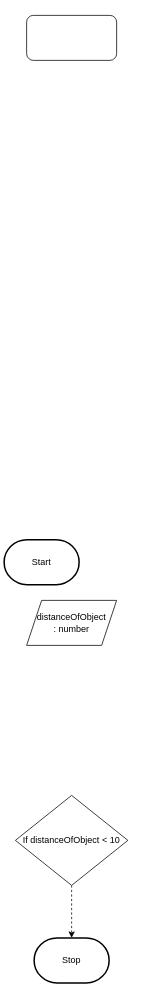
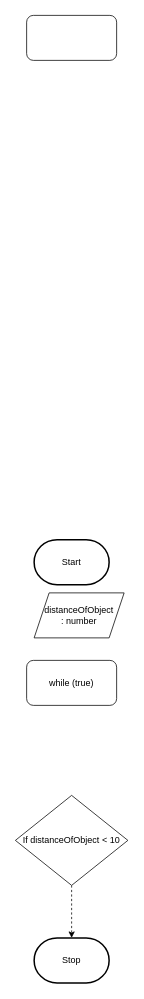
(42, 562) -> (72, 562)
(72, 623) -> (79, 615)
none -> (72, 683)
